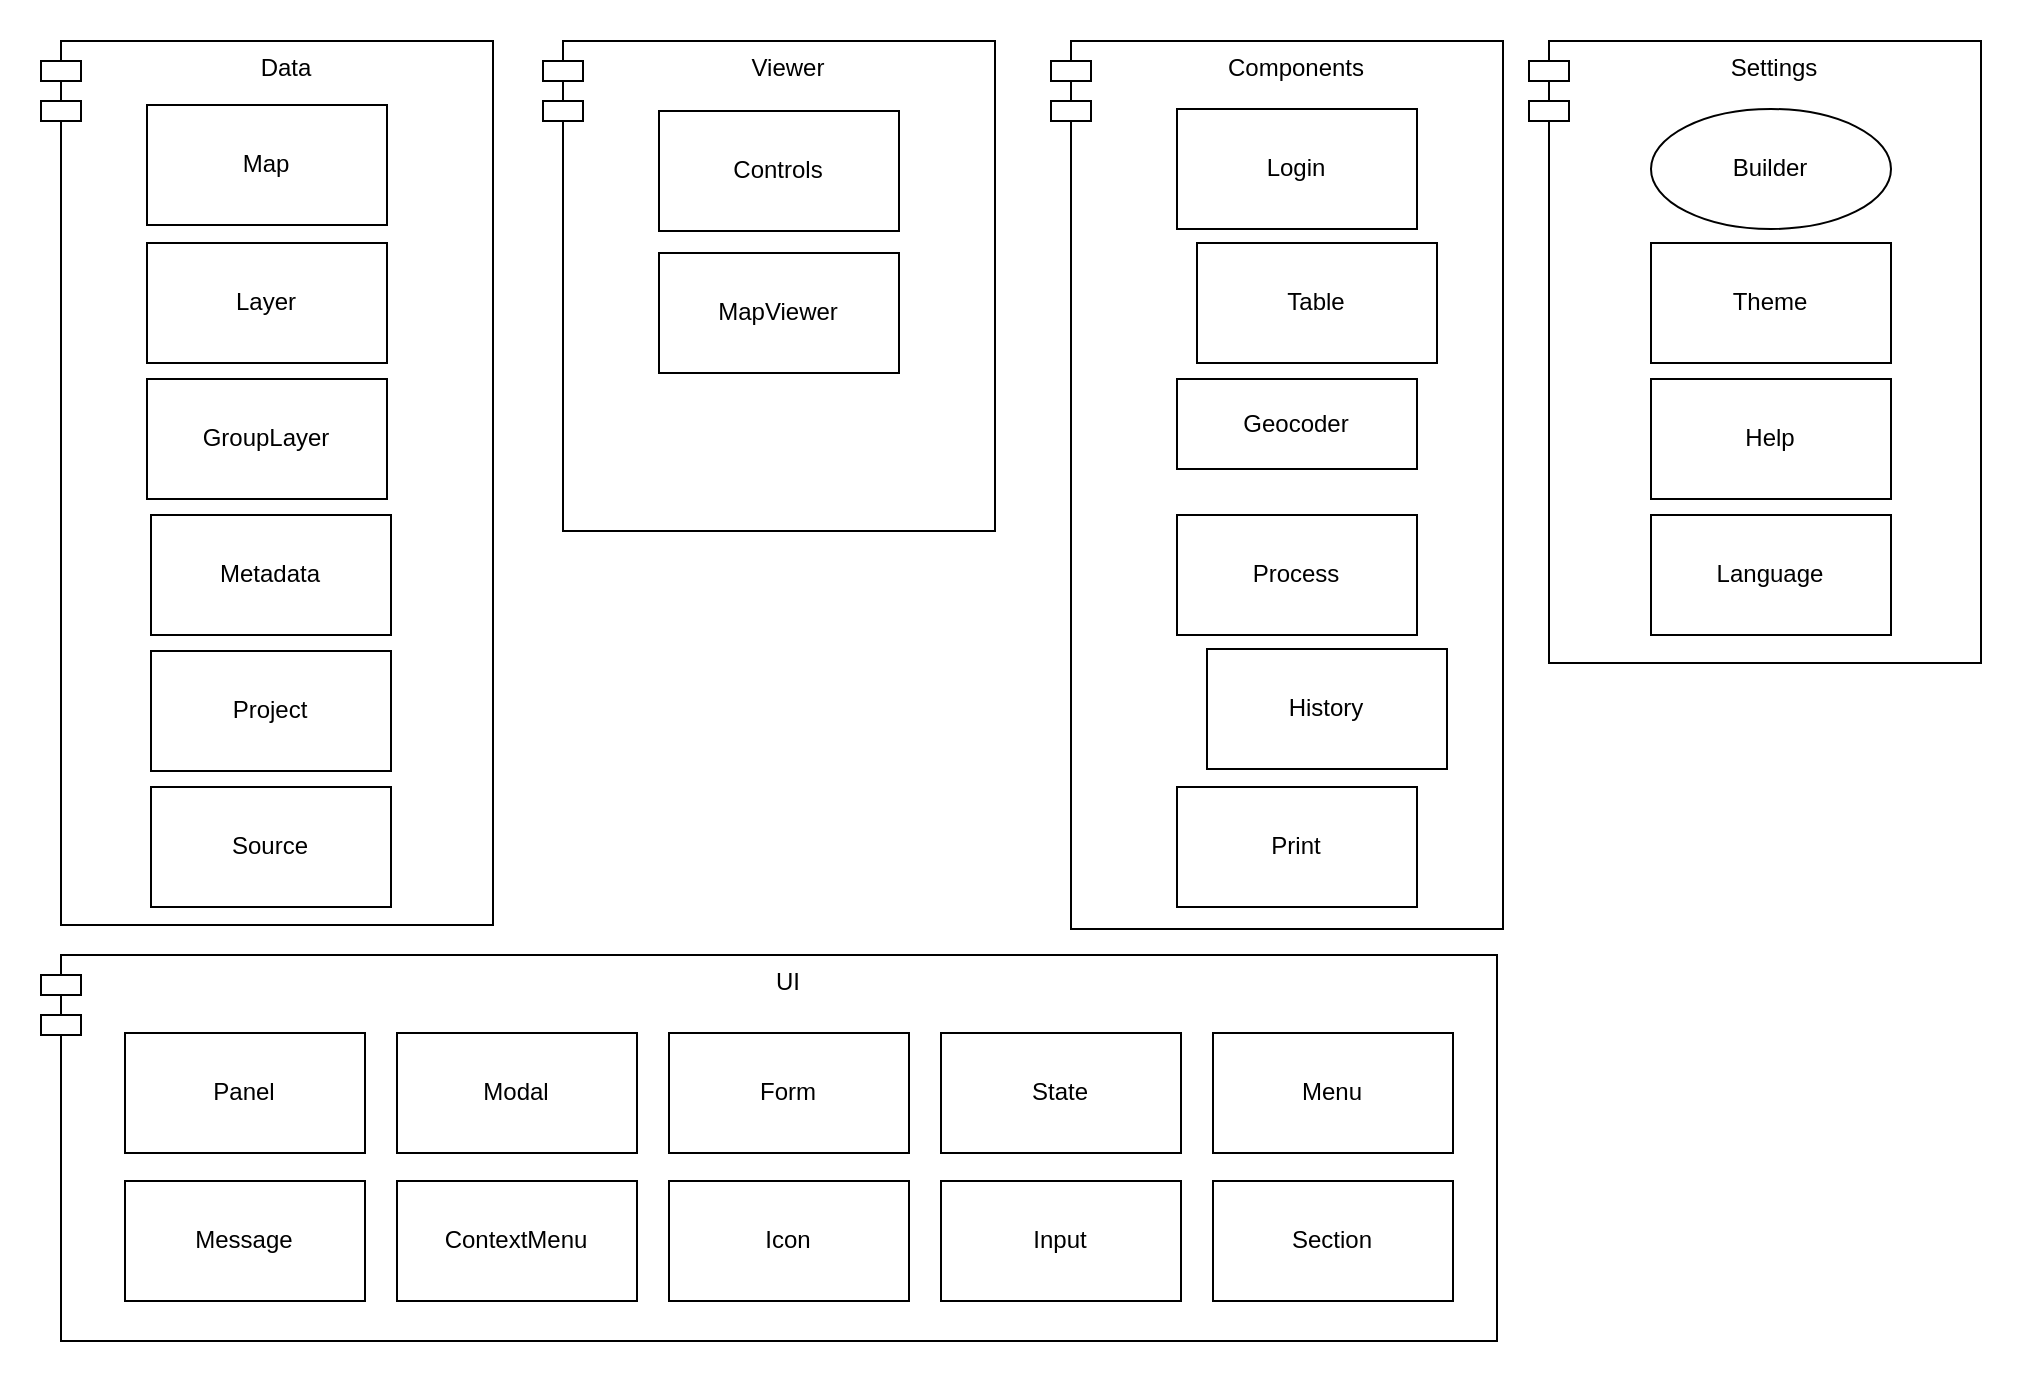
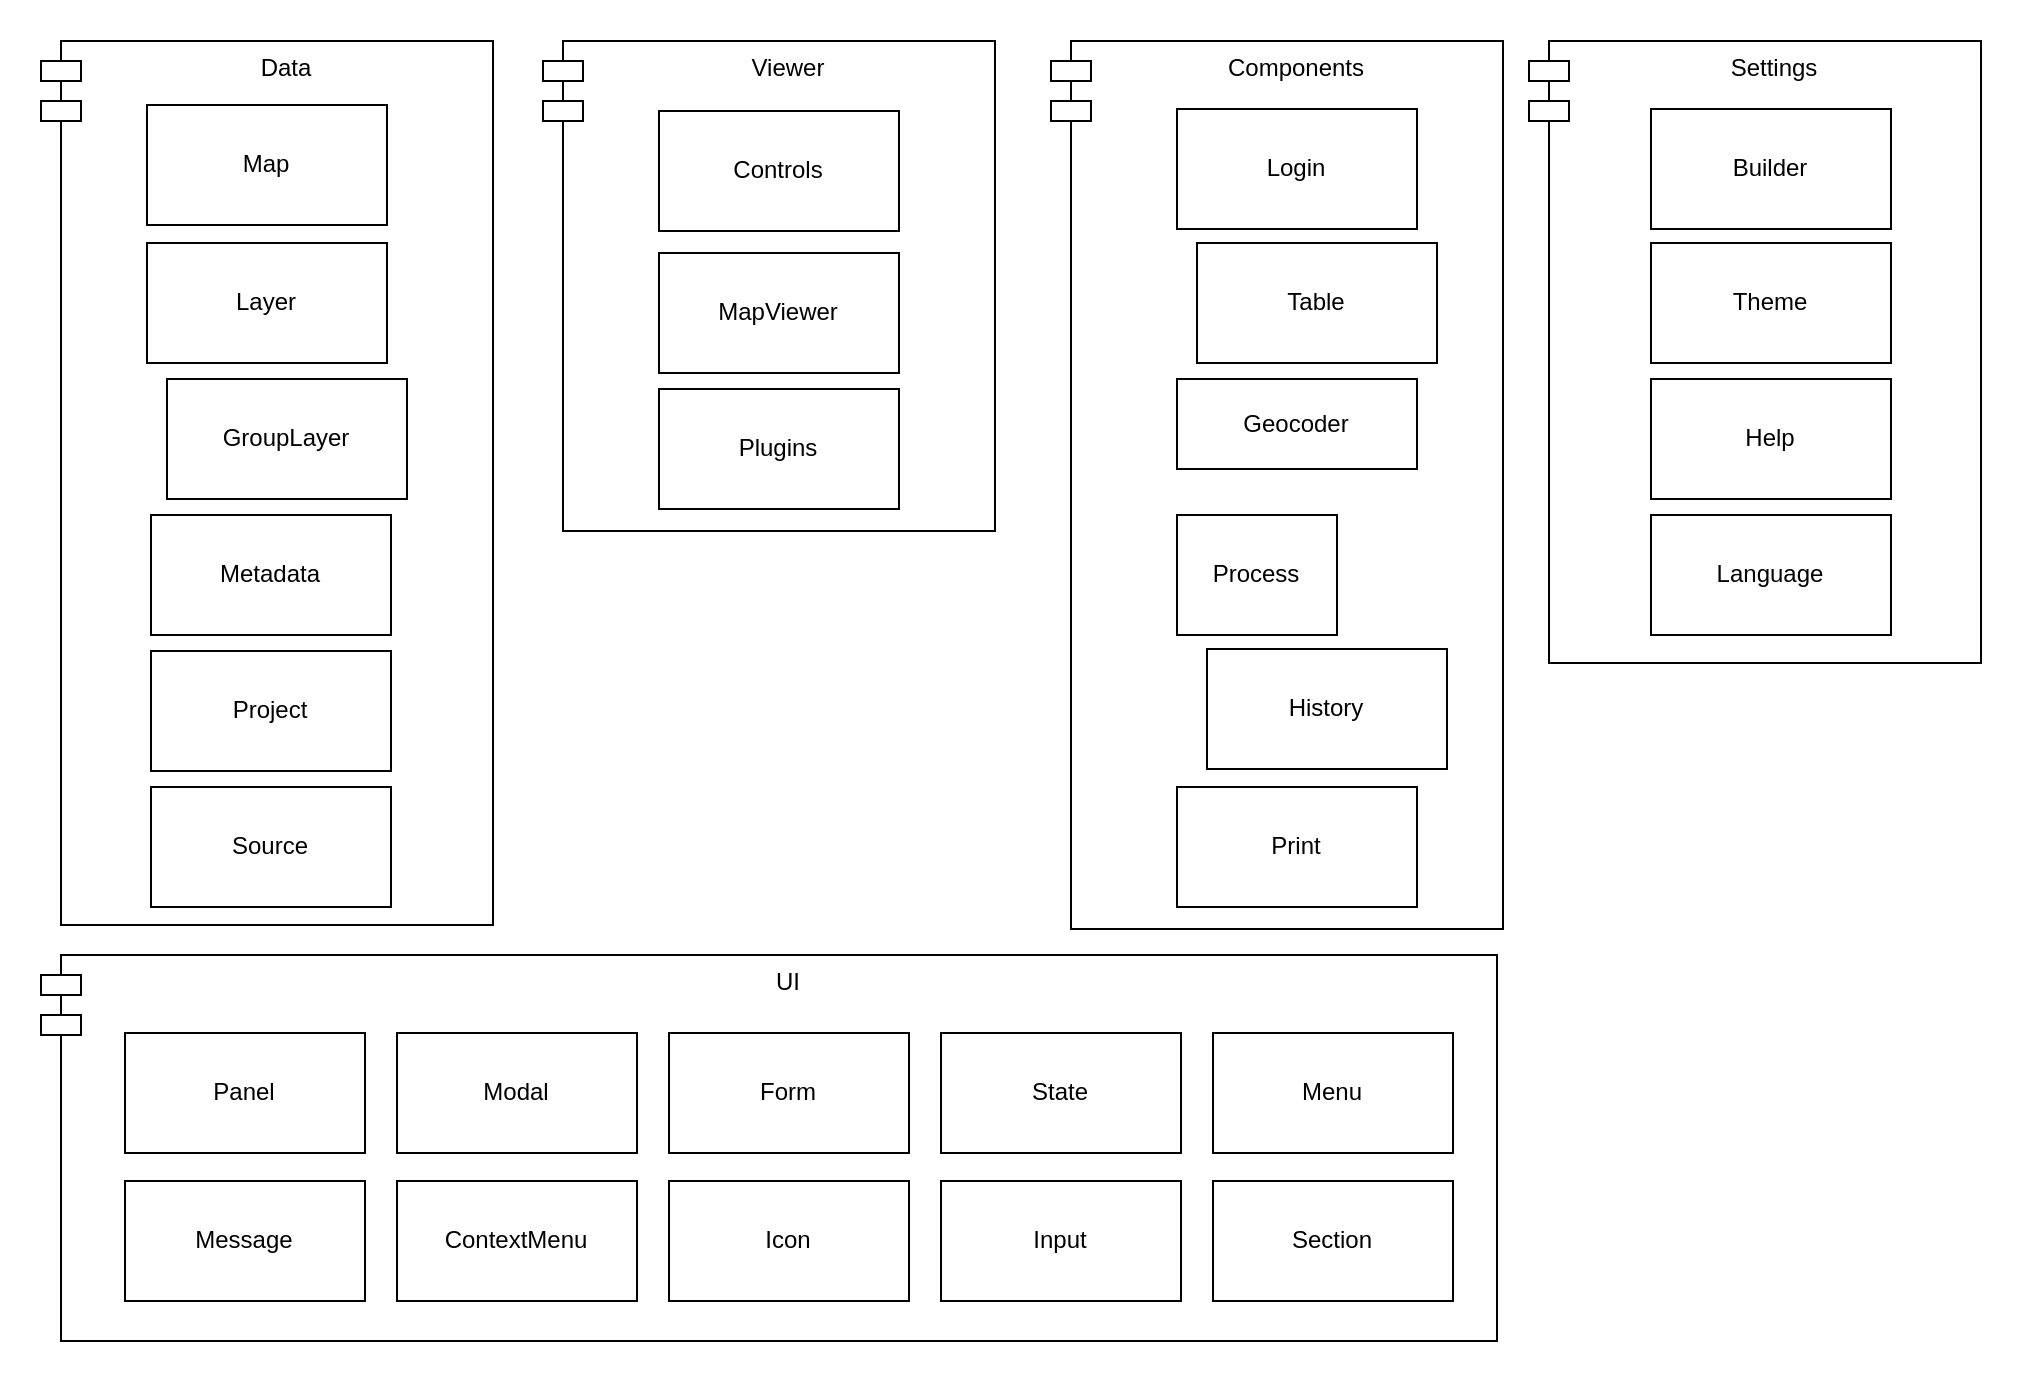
(1771, 169) -> (1771, 169)
(267, 439) -> (287, 439)
none -> (779, 449)
(1297, 575) -> (1257, 575)
